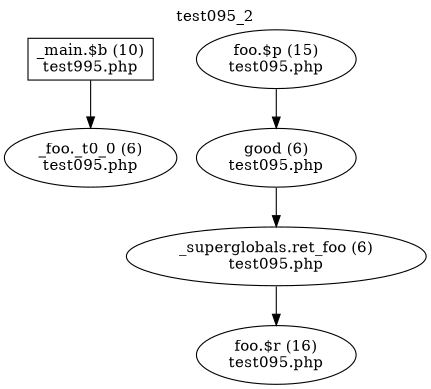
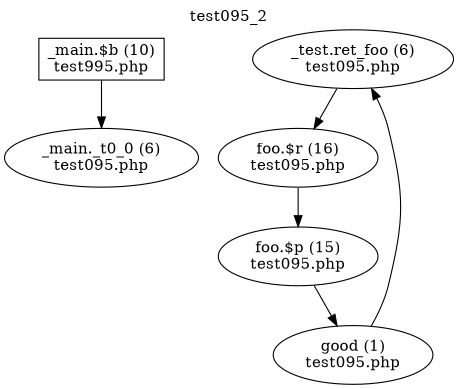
(91, 158) -> (101, 158)
(276, 158) -> (353, 355)
none -> (298, 202)
(276, 256) -> (353, 59)
